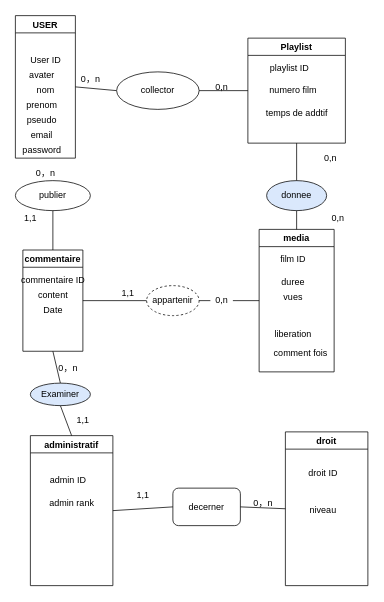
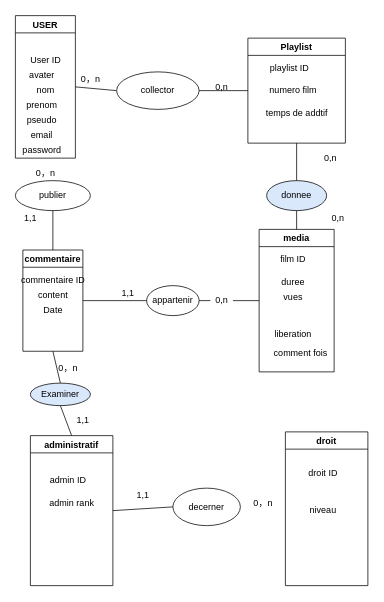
(173, 300) -> (173, 300)
(207, 507) -> (207, 507)
(261, 508) -> none
